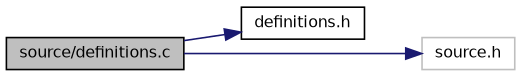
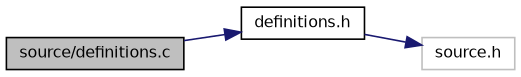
(295, 54) -> (385, 38)
